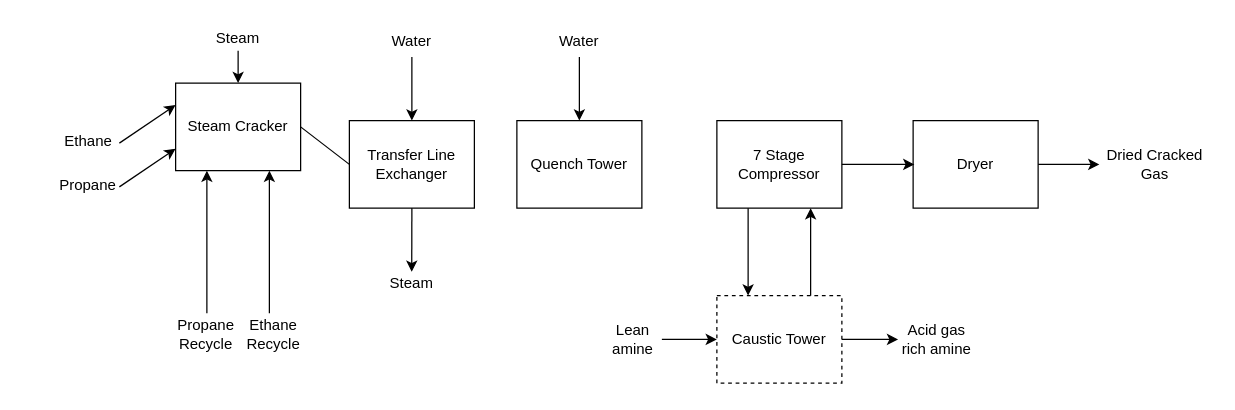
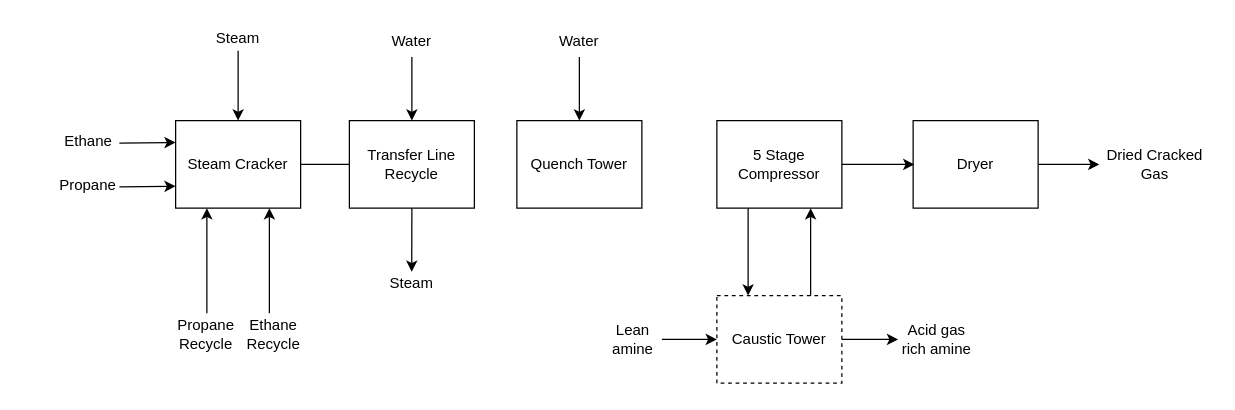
(238, 127) -> (238, 164)
(412, 164) -> (412, 164)
(779, 164) -> (779, 164)
